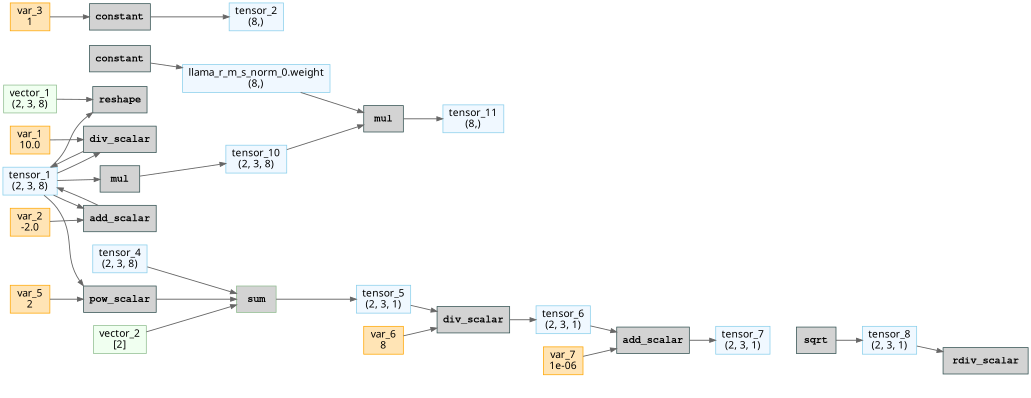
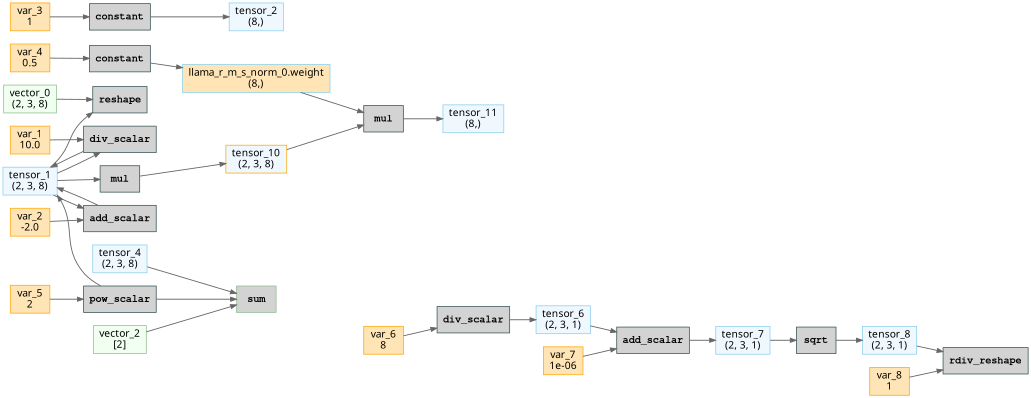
none -> (30, 58)
(256, 78) -> (256, 78)
(30, 99) -> (30, 99)
(256, 159) -> (256, 159)
(68, 235) -> (72, 248)
(384, 299) -> none
none -> (780, 340)
(986, 361) -> (986, 361)
none -> (890, 381)
